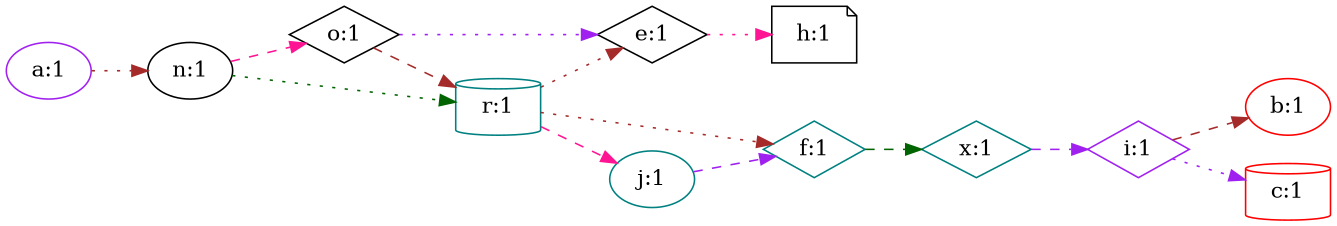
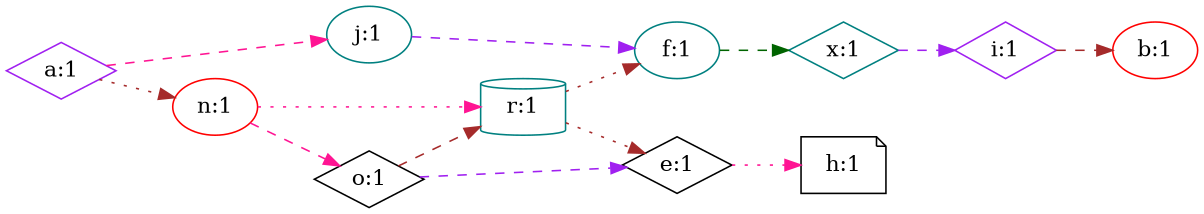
(490, 35) -> (515, 173)
(49, 71) -> (61, 71)
(190, 71) -> (215, 107)
(336, 88) -> (361, 107)
(572, 141) -> (209, 53)
(814, 149) -> (677, 50)
(1288, 192) -> none
